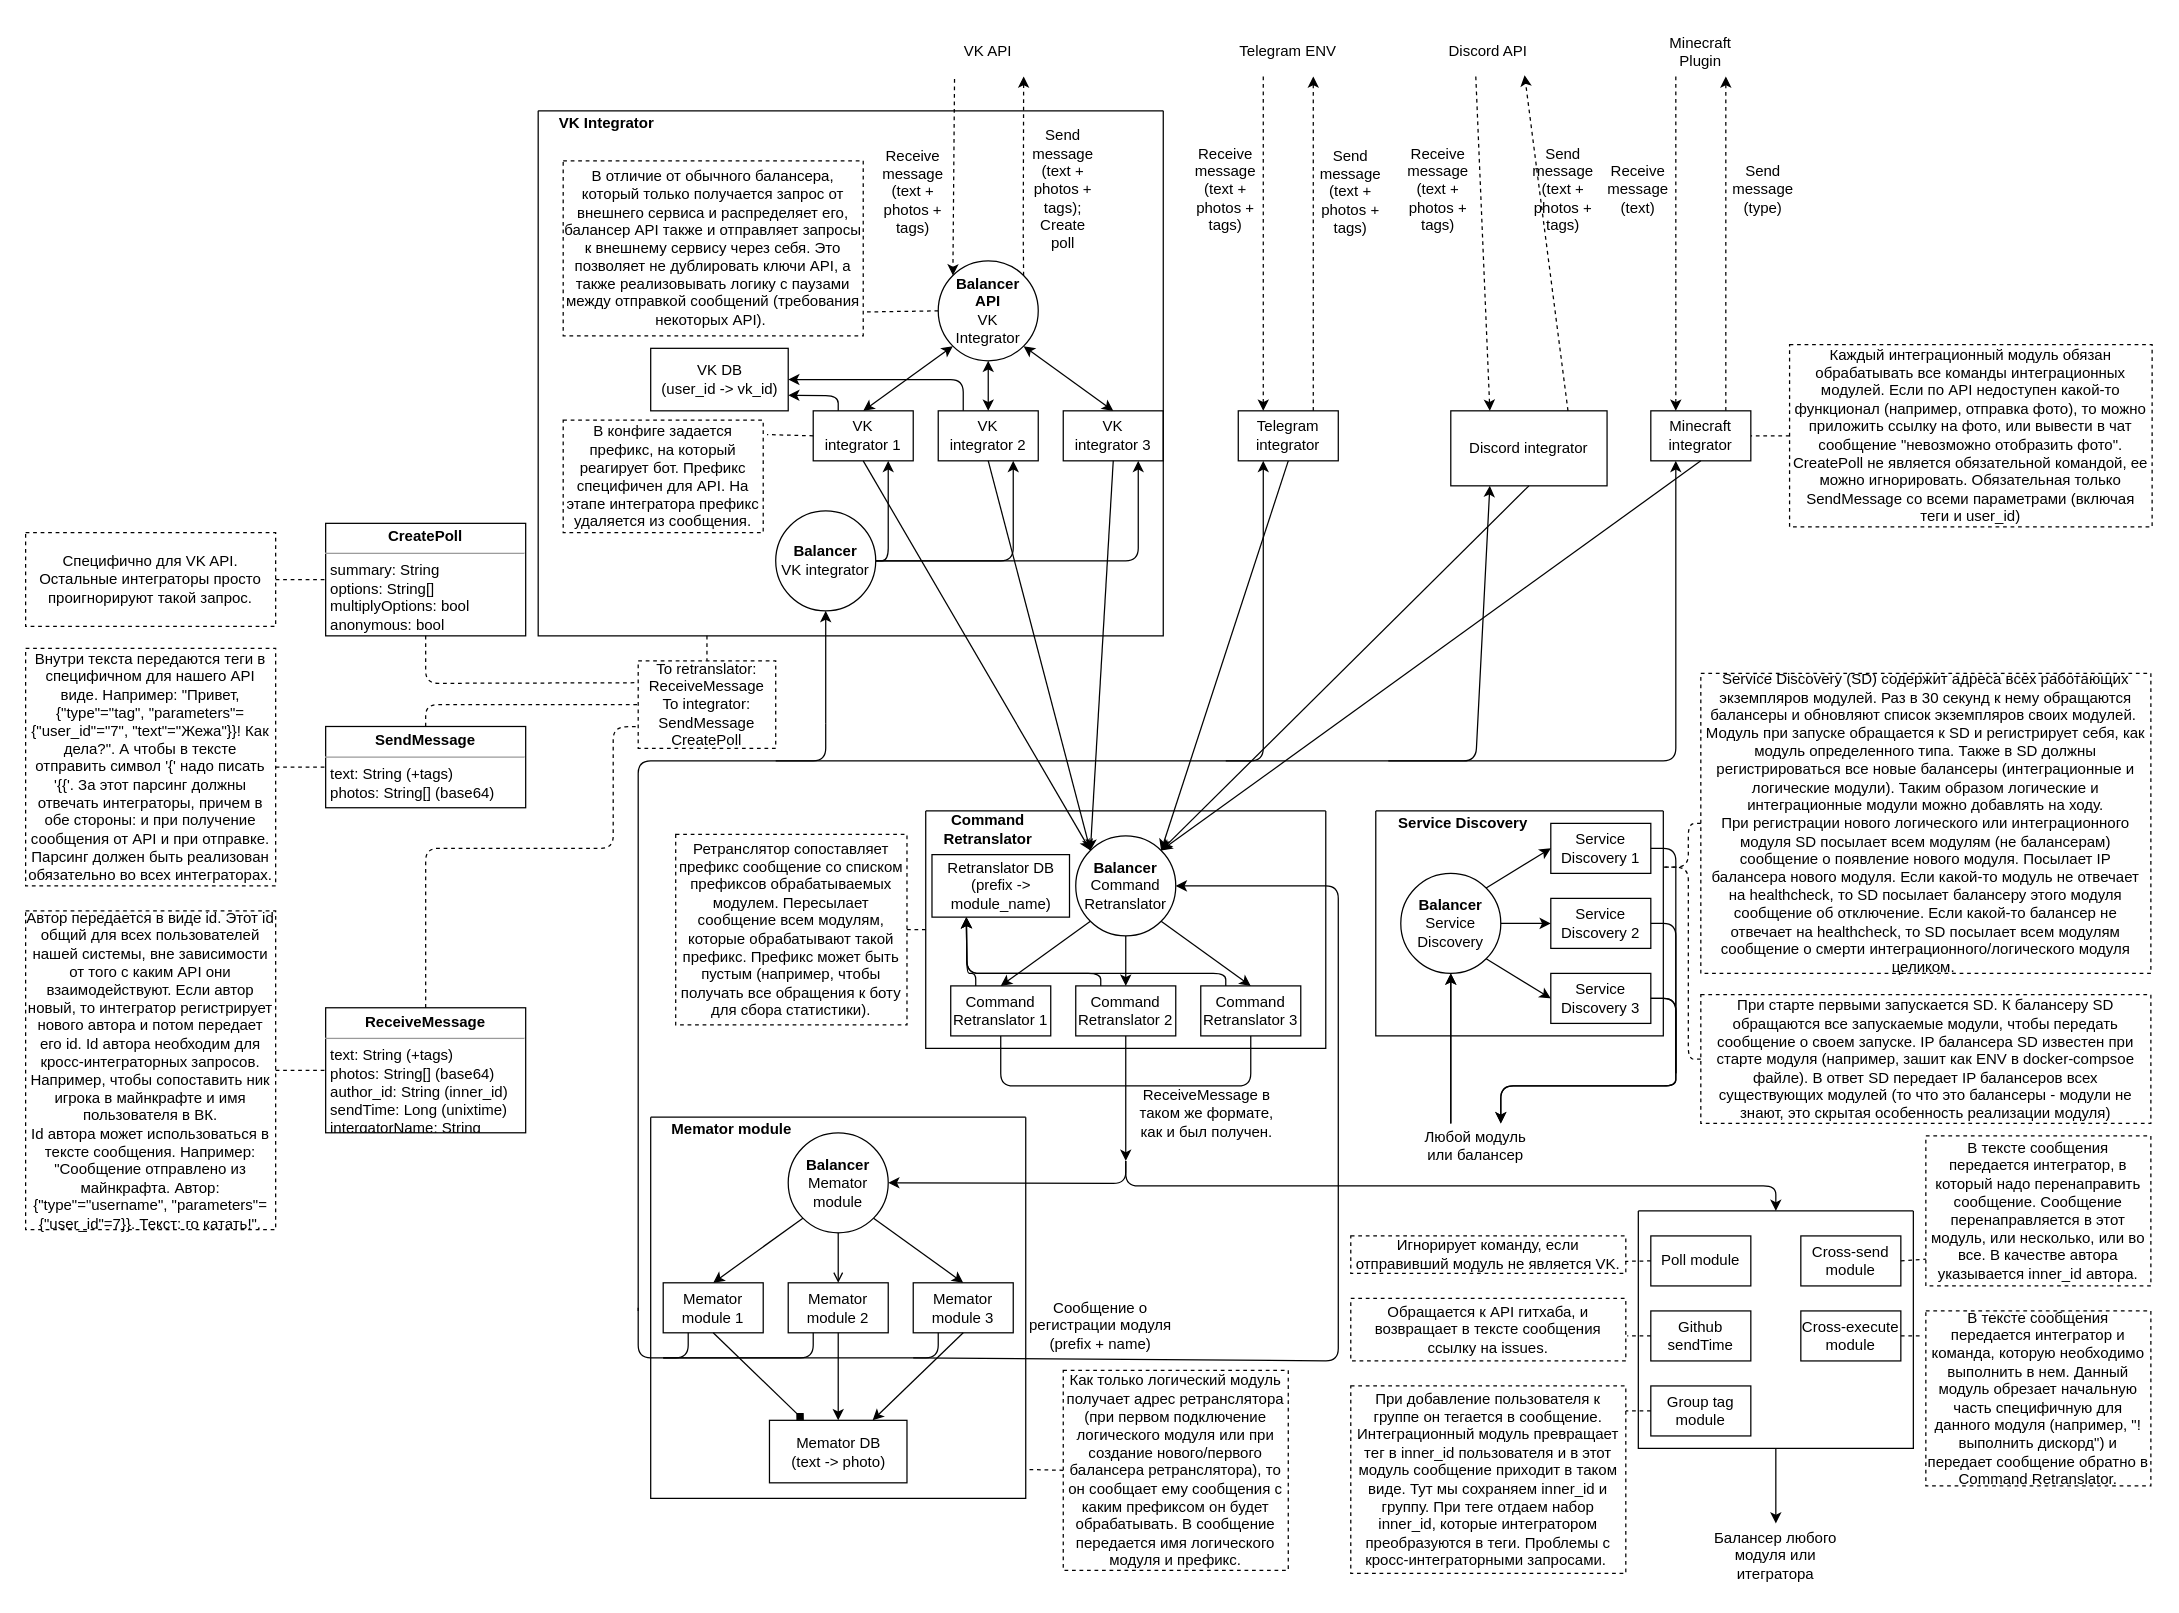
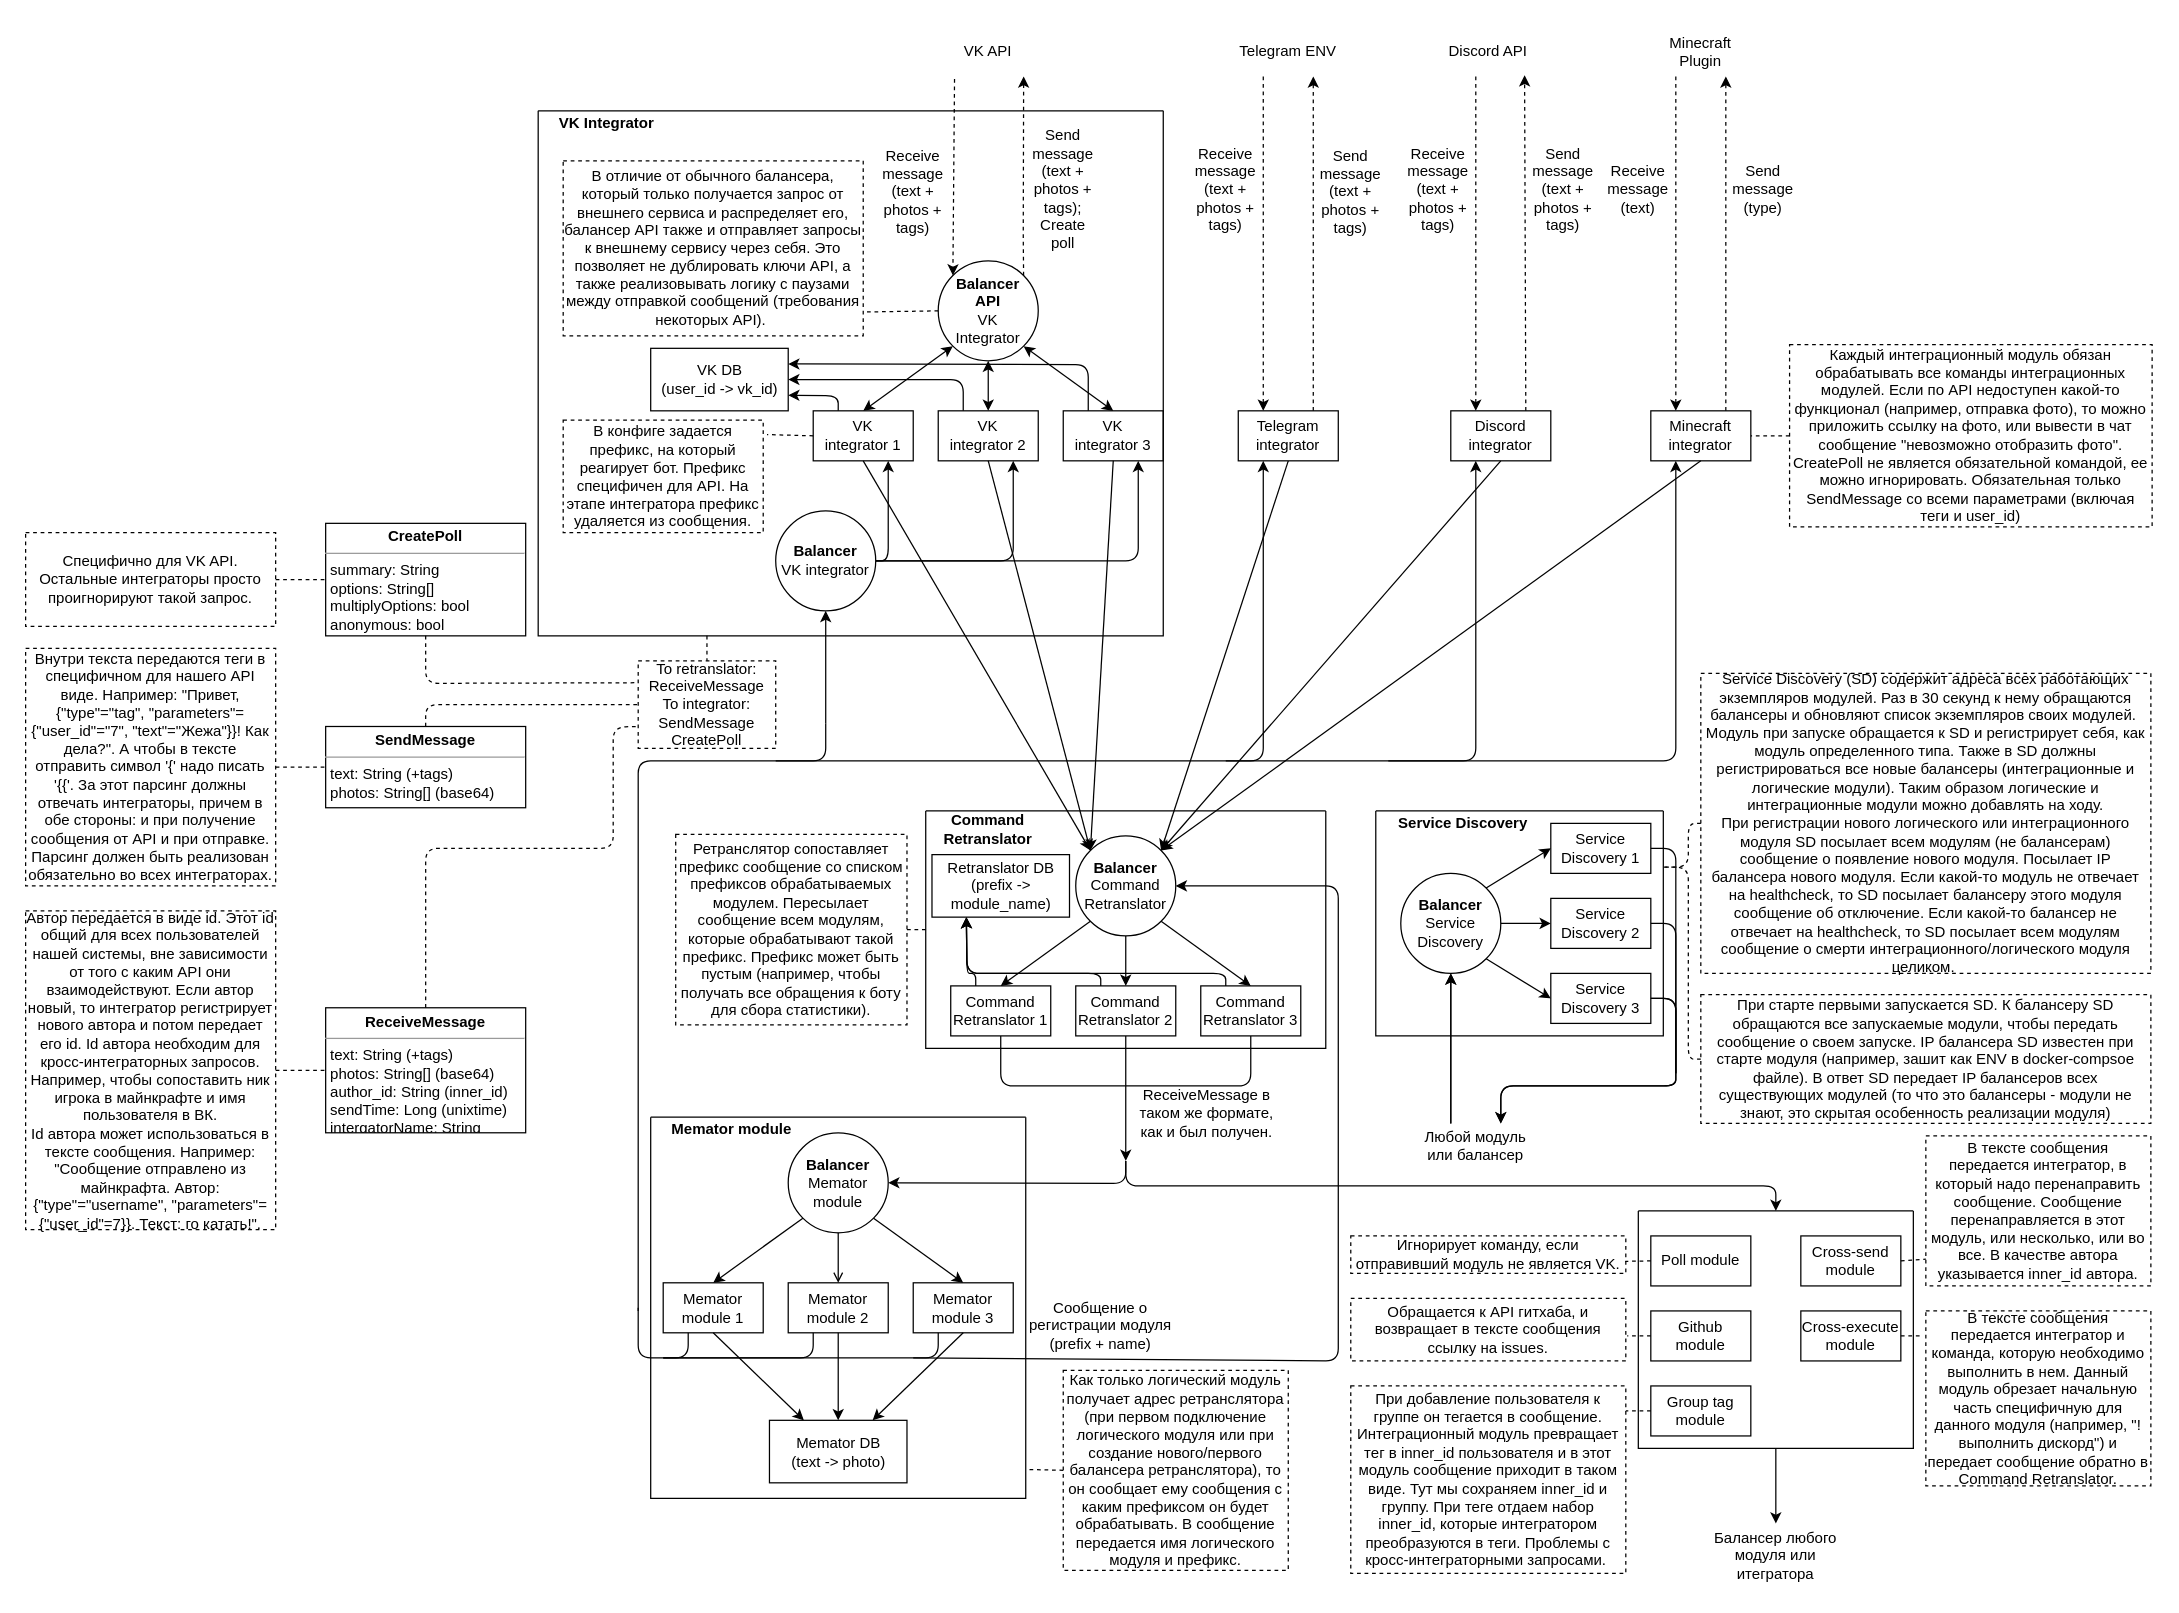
none -> (859, 364)
(1529, 448) -> (1501, 436)
(1701, 1336) -> (1701, 1336)
(796, 1413) -> (797, 1413)
